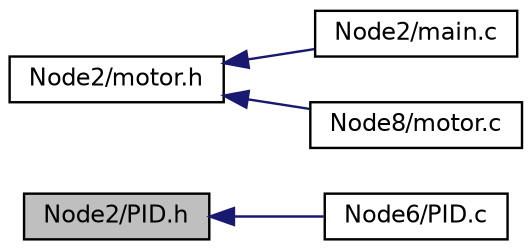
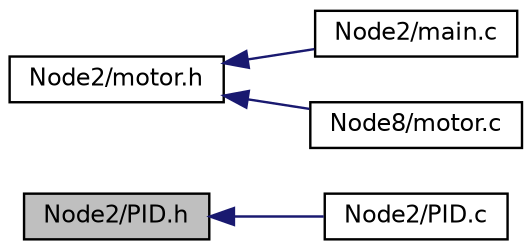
(416, 216) -> (416, 216)
